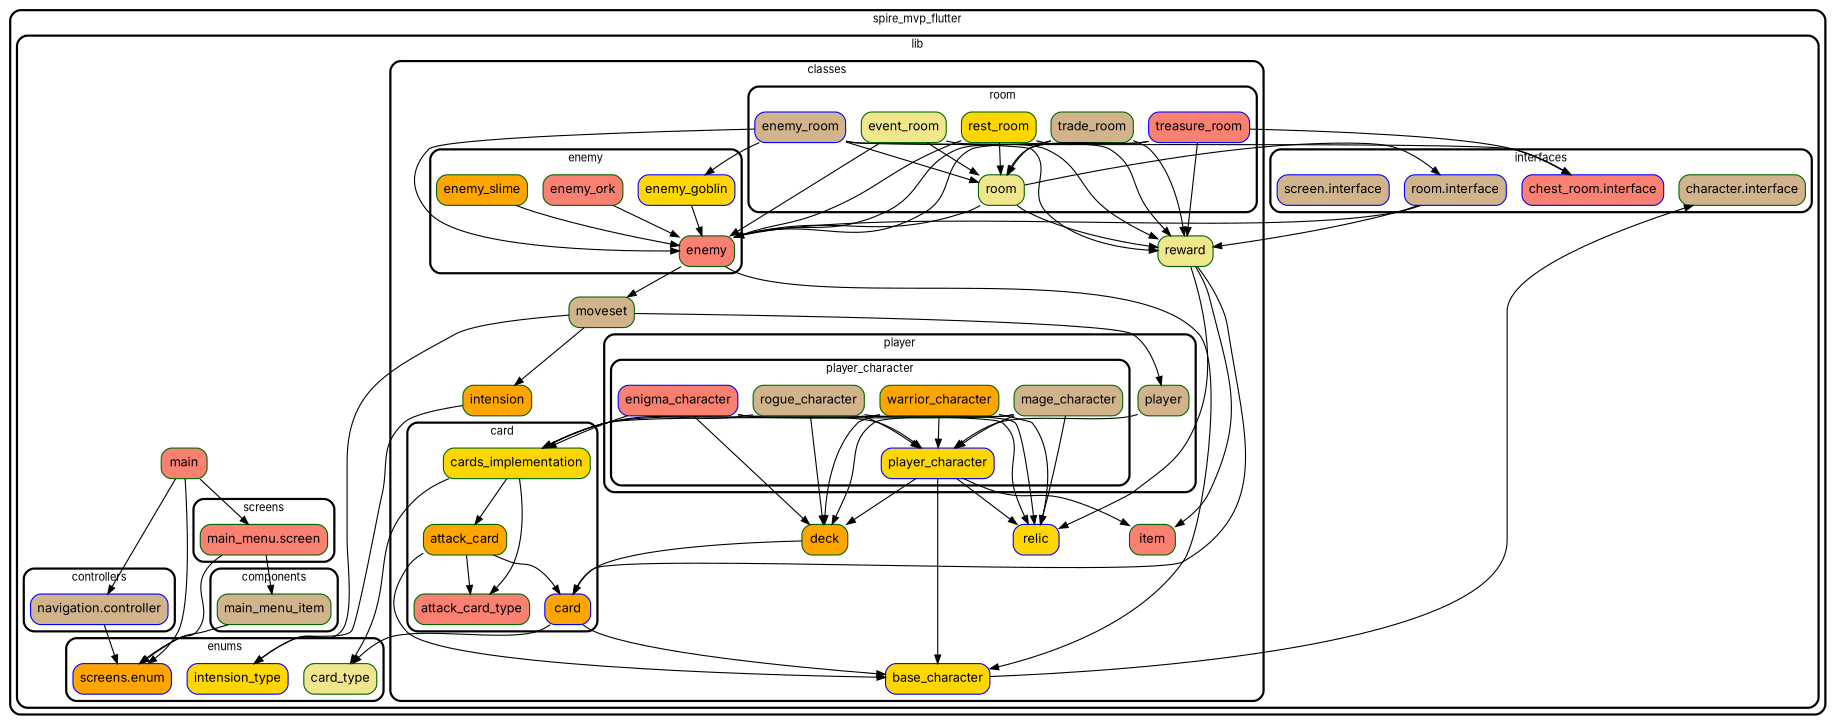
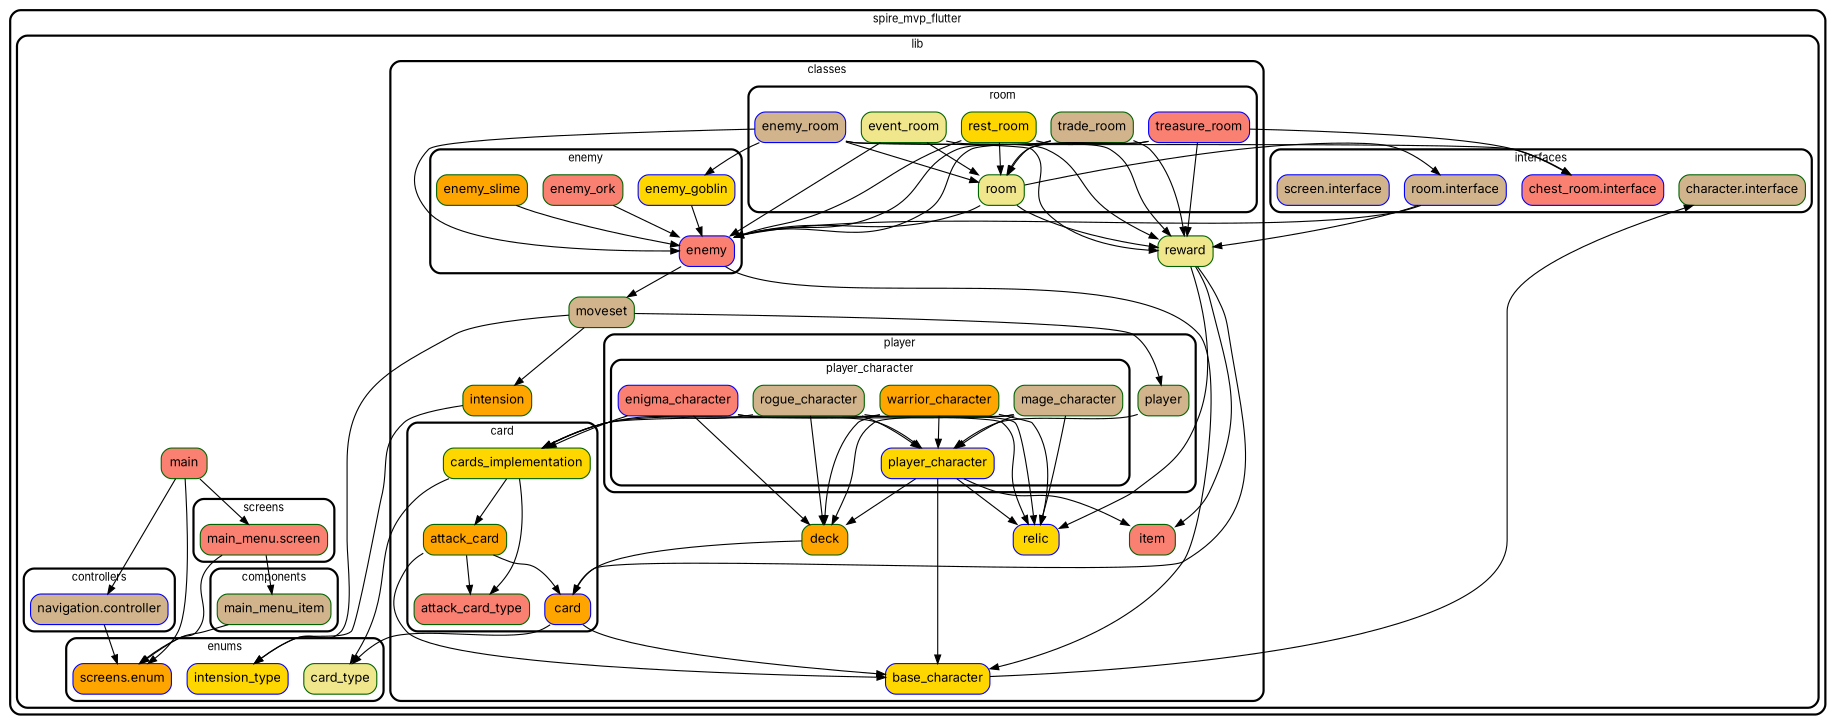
(707, 251) -> (707, 251)
